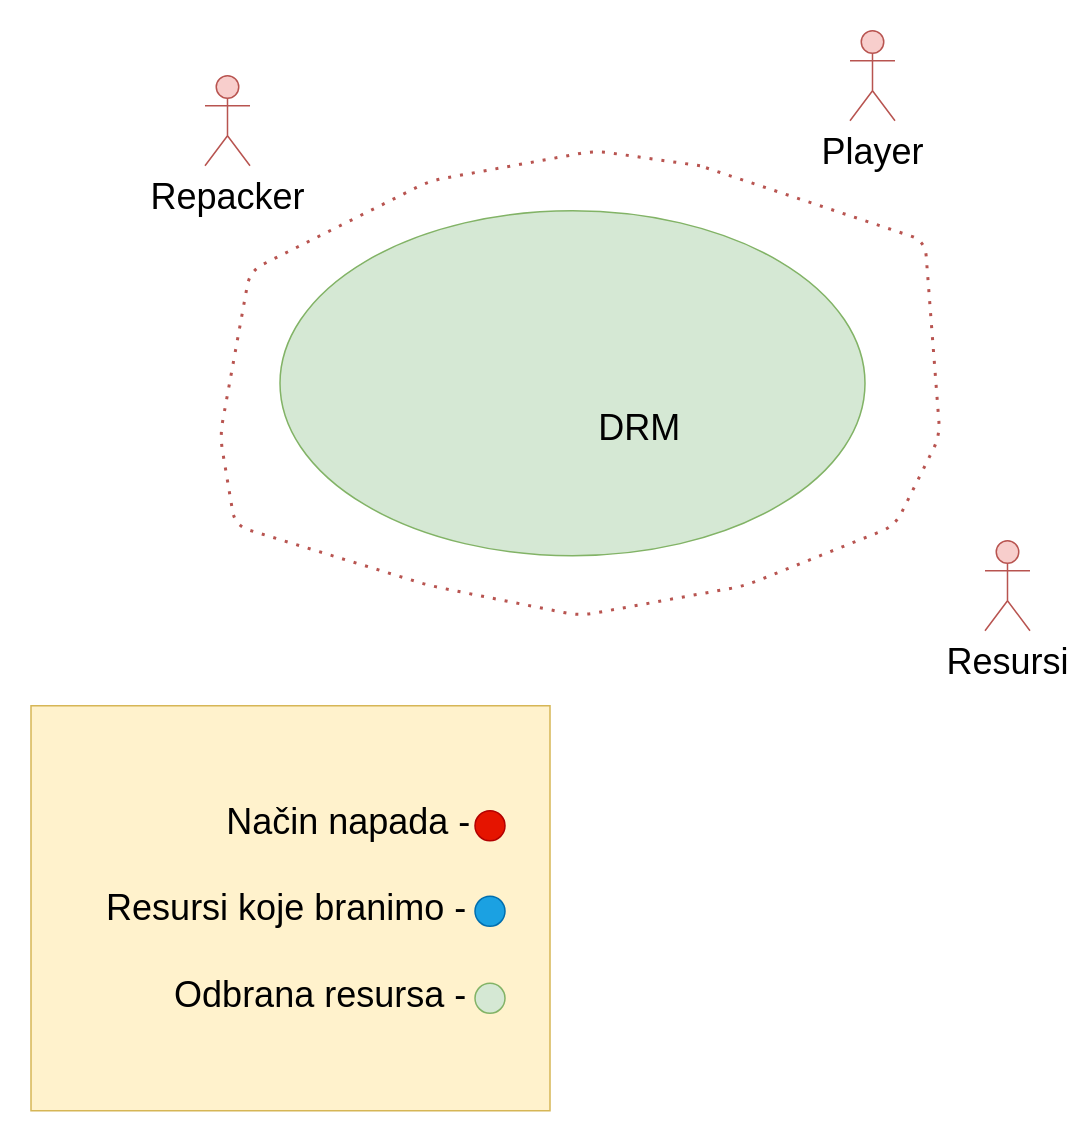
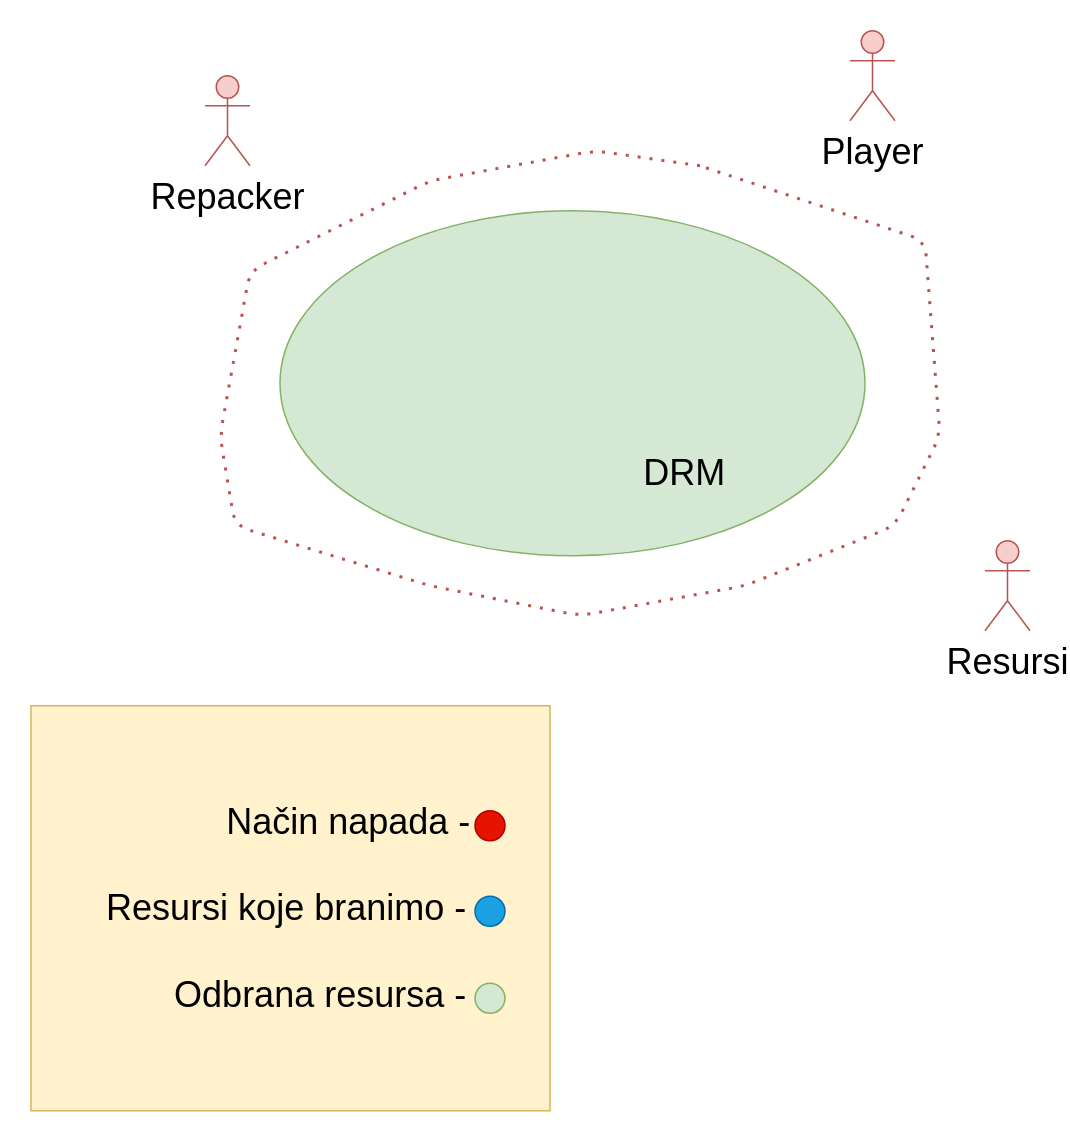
(640, 428) -> (685, 473)
